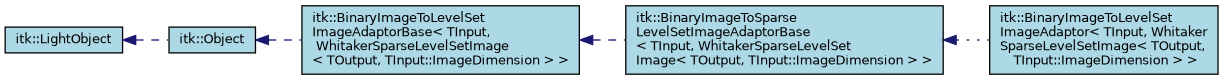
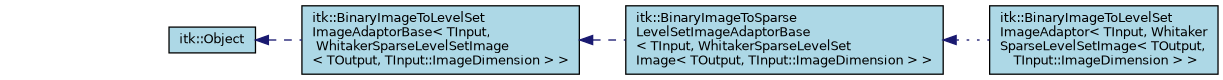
(64, 40) -> none
